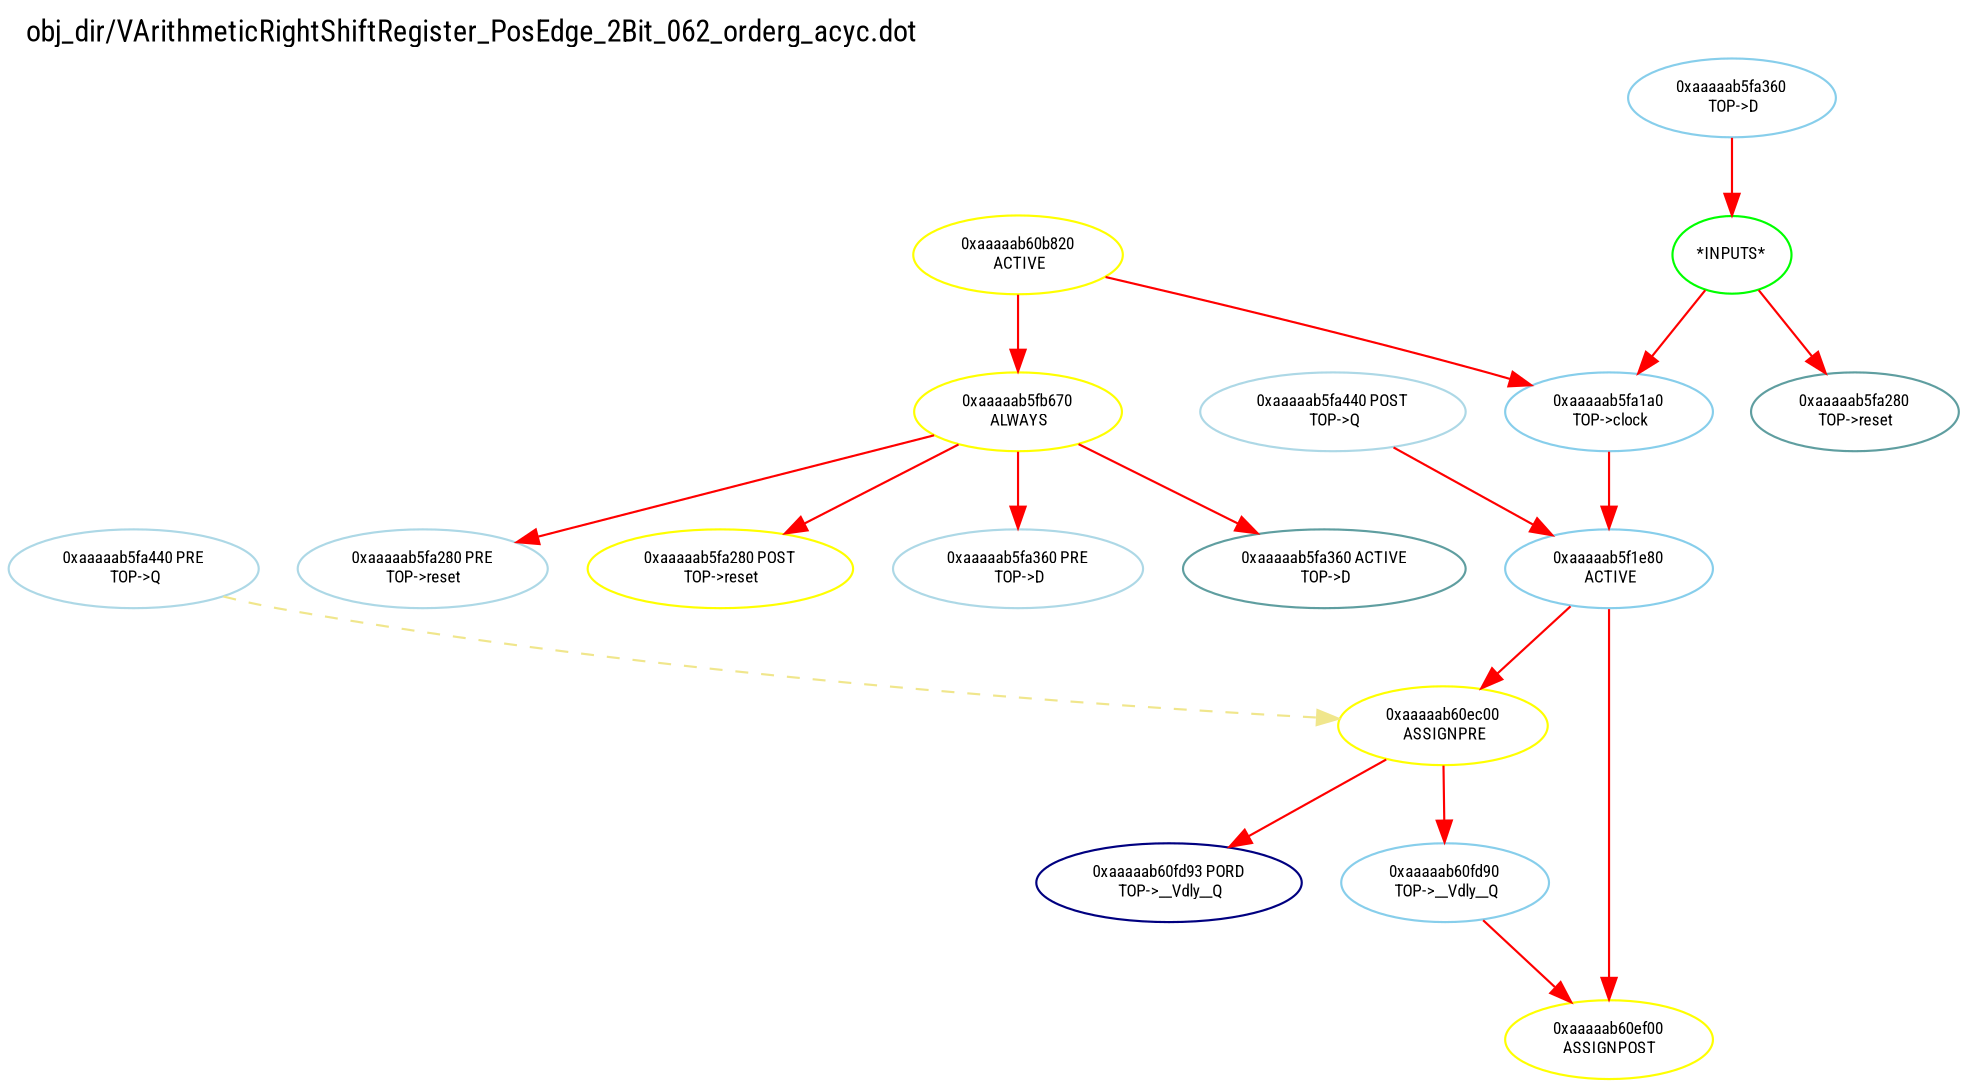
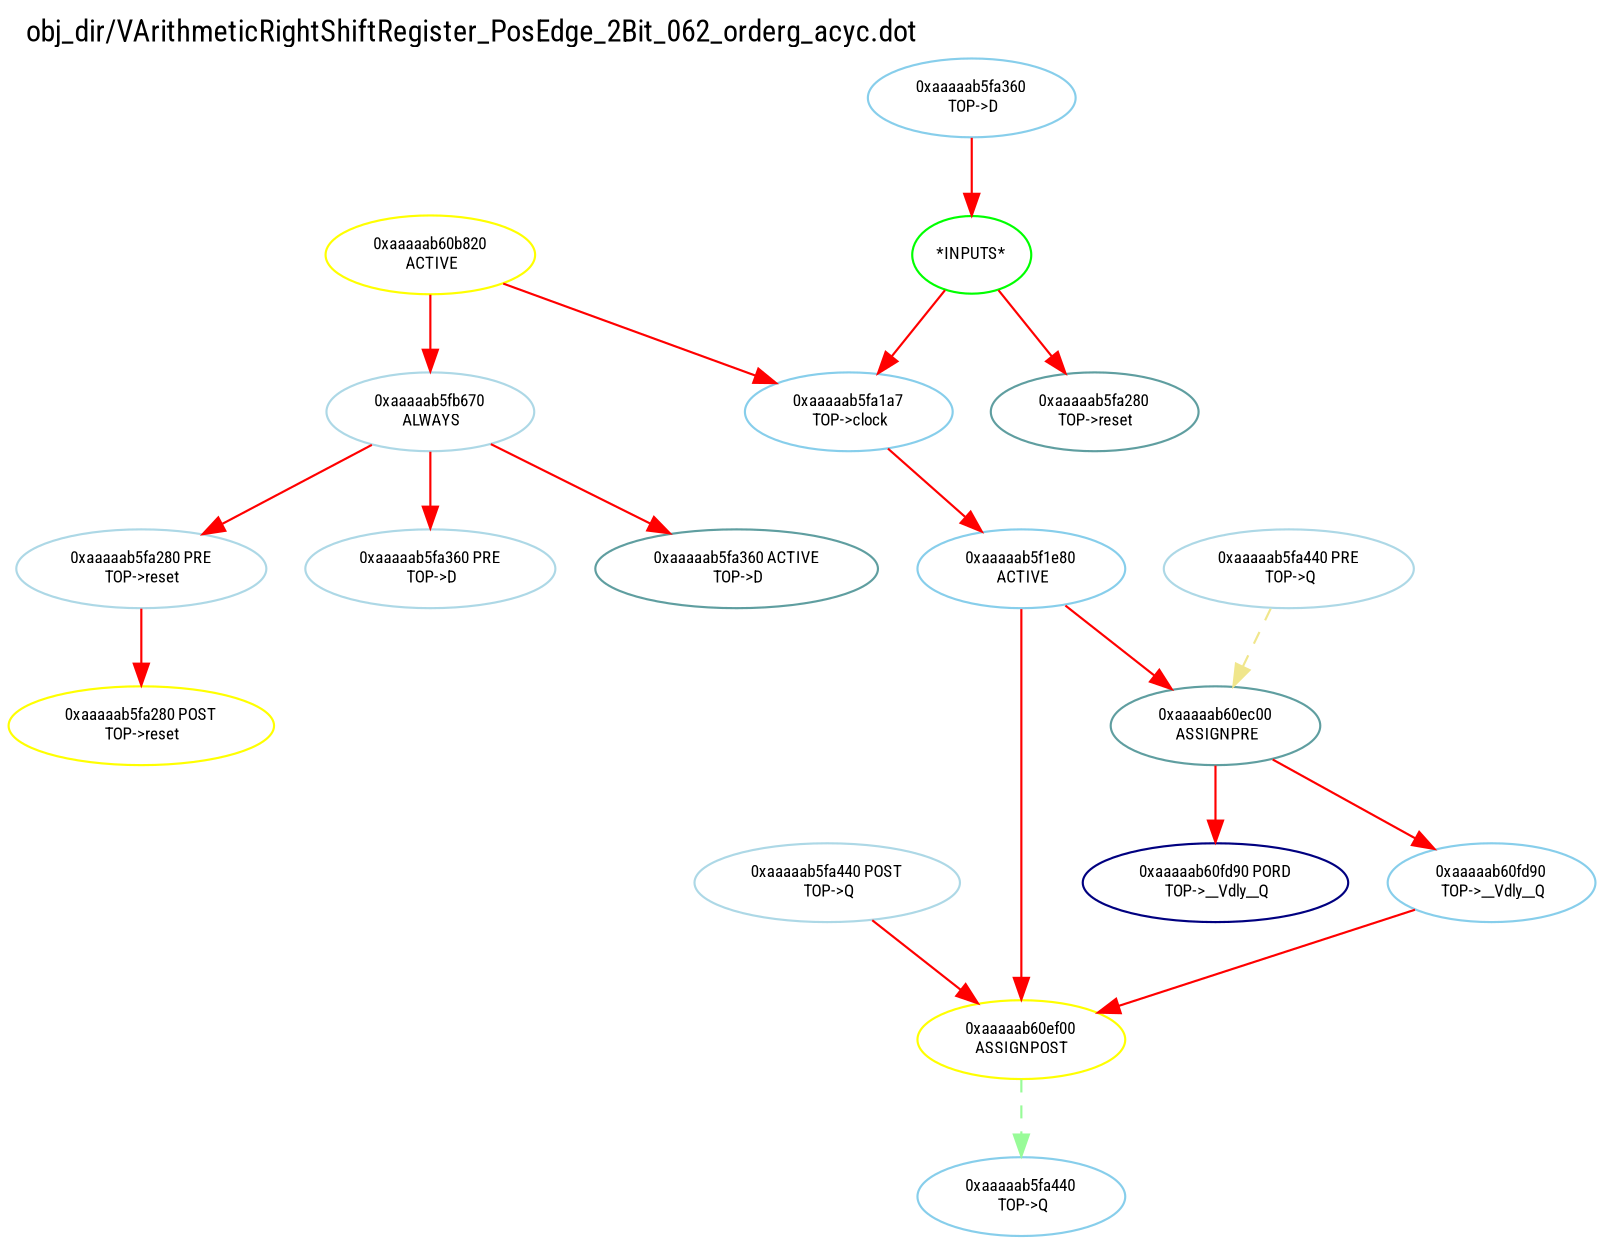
(1018, 412) -> (430, 412)
(1609, 412) -> (849, 412)
(882, 484) -> (141, 636)
(1463, 486) -> (917, 955)
(1443, 726) -> (1215, 726)
(1169, 883) -> (1215, 883)
none -> (1021, 1197)
